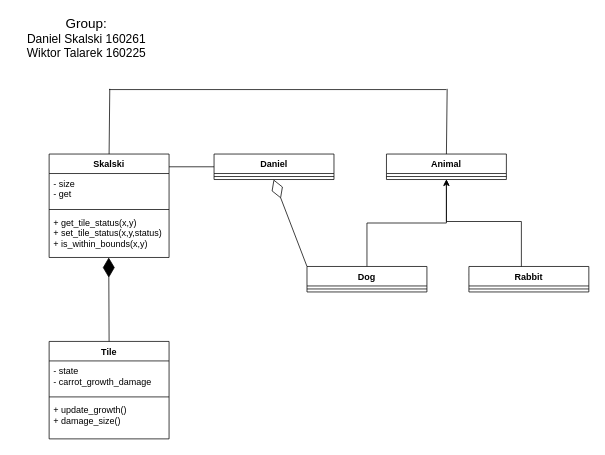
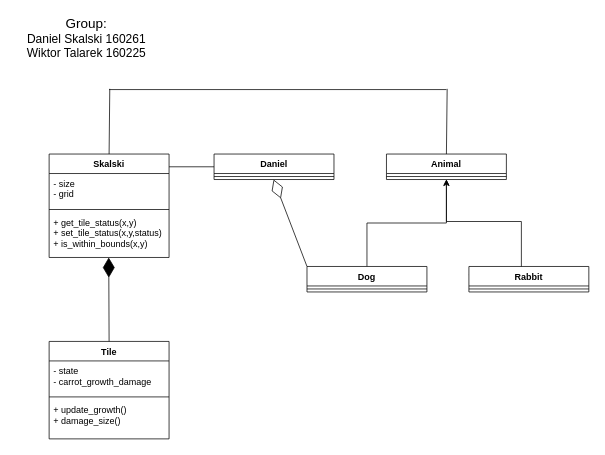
(66, 190) -> (66, 190)
